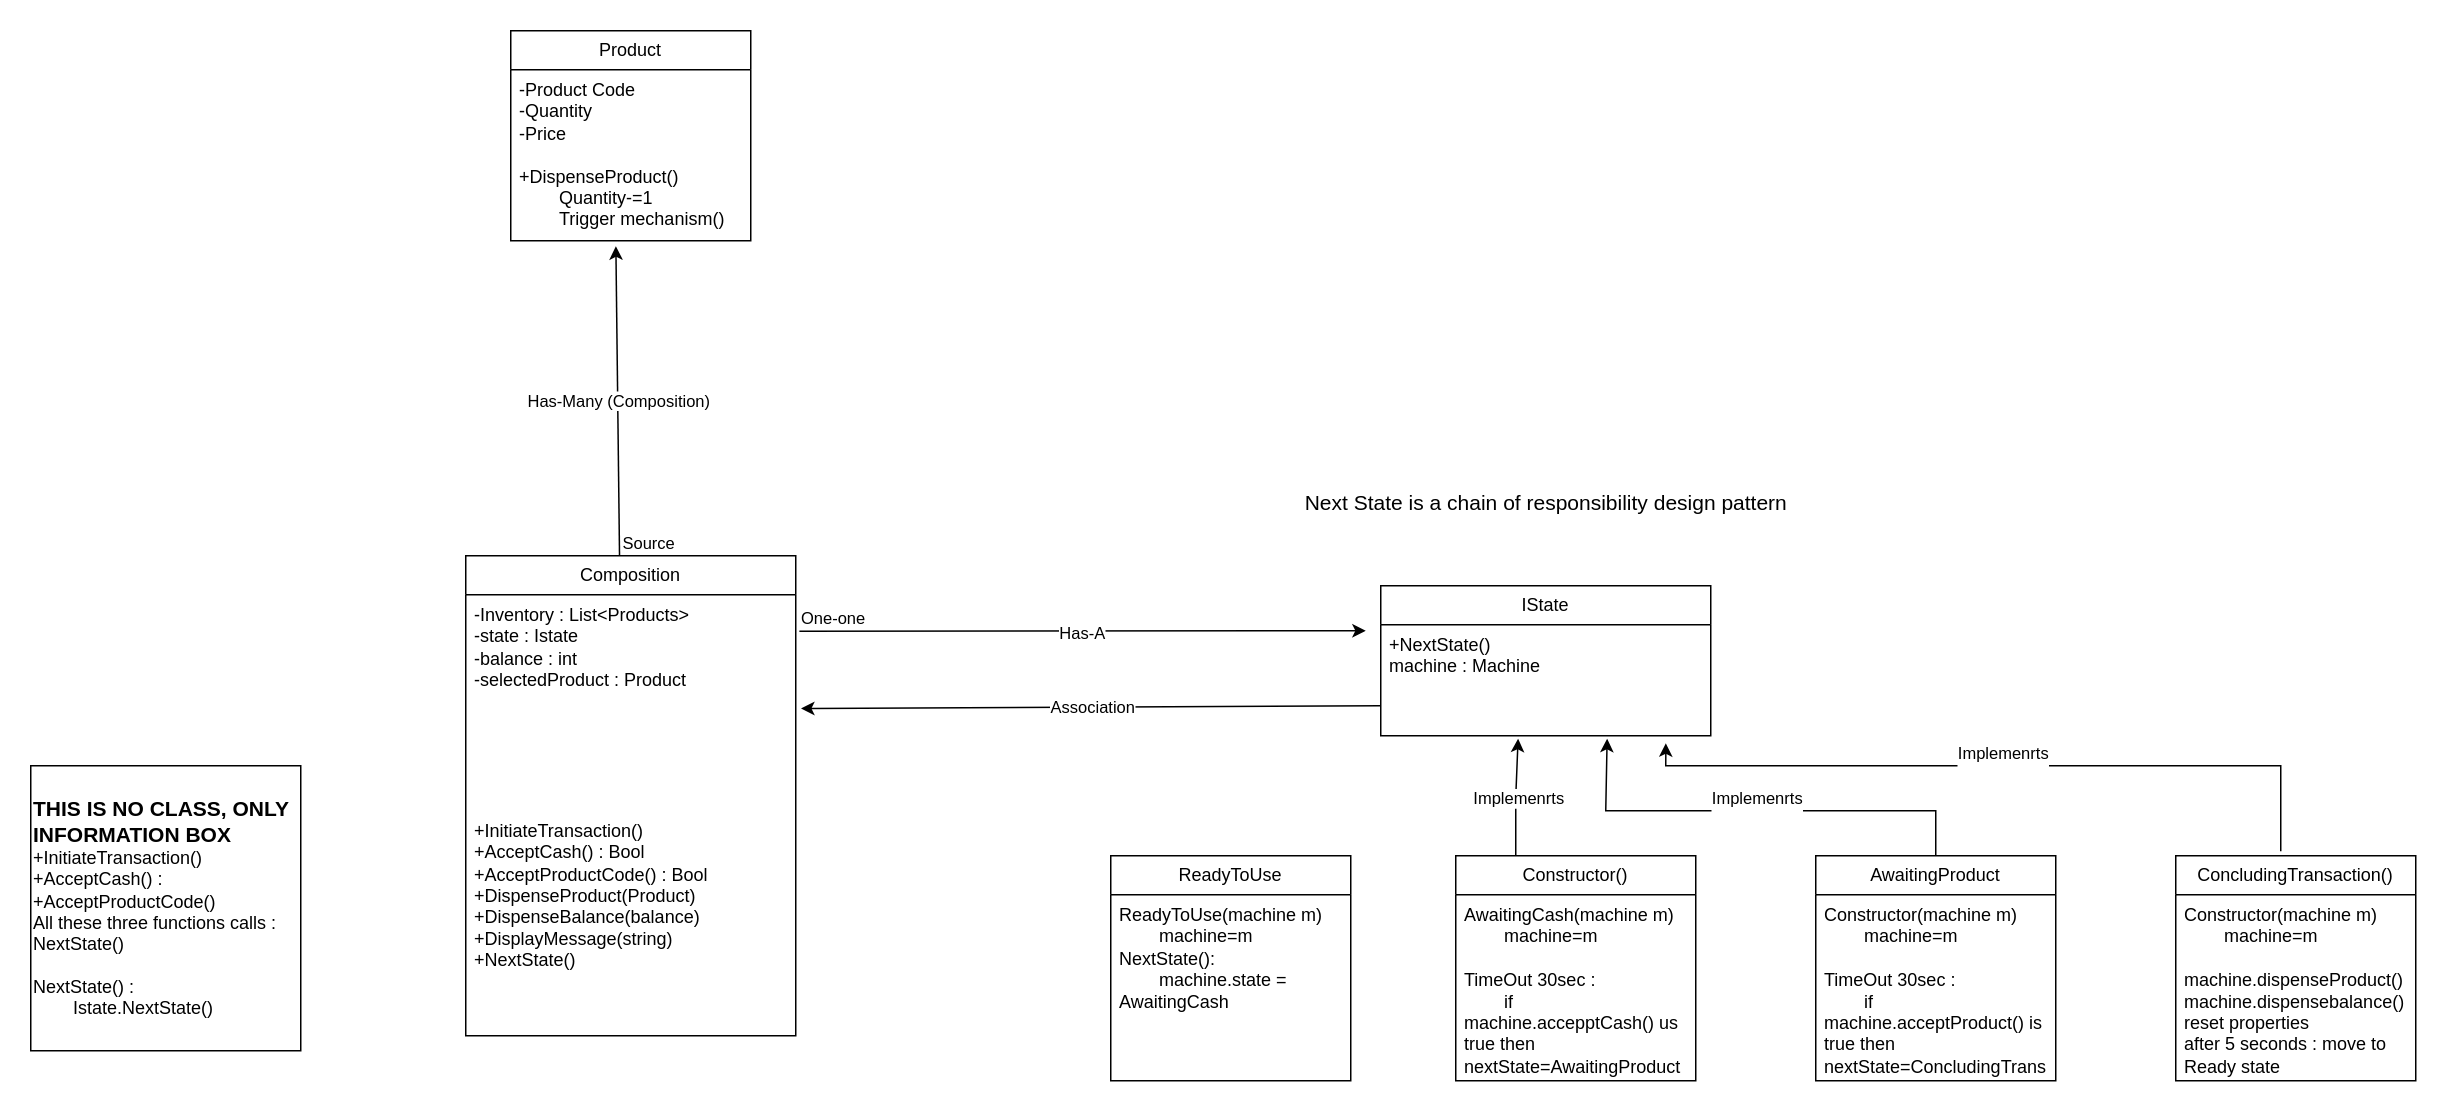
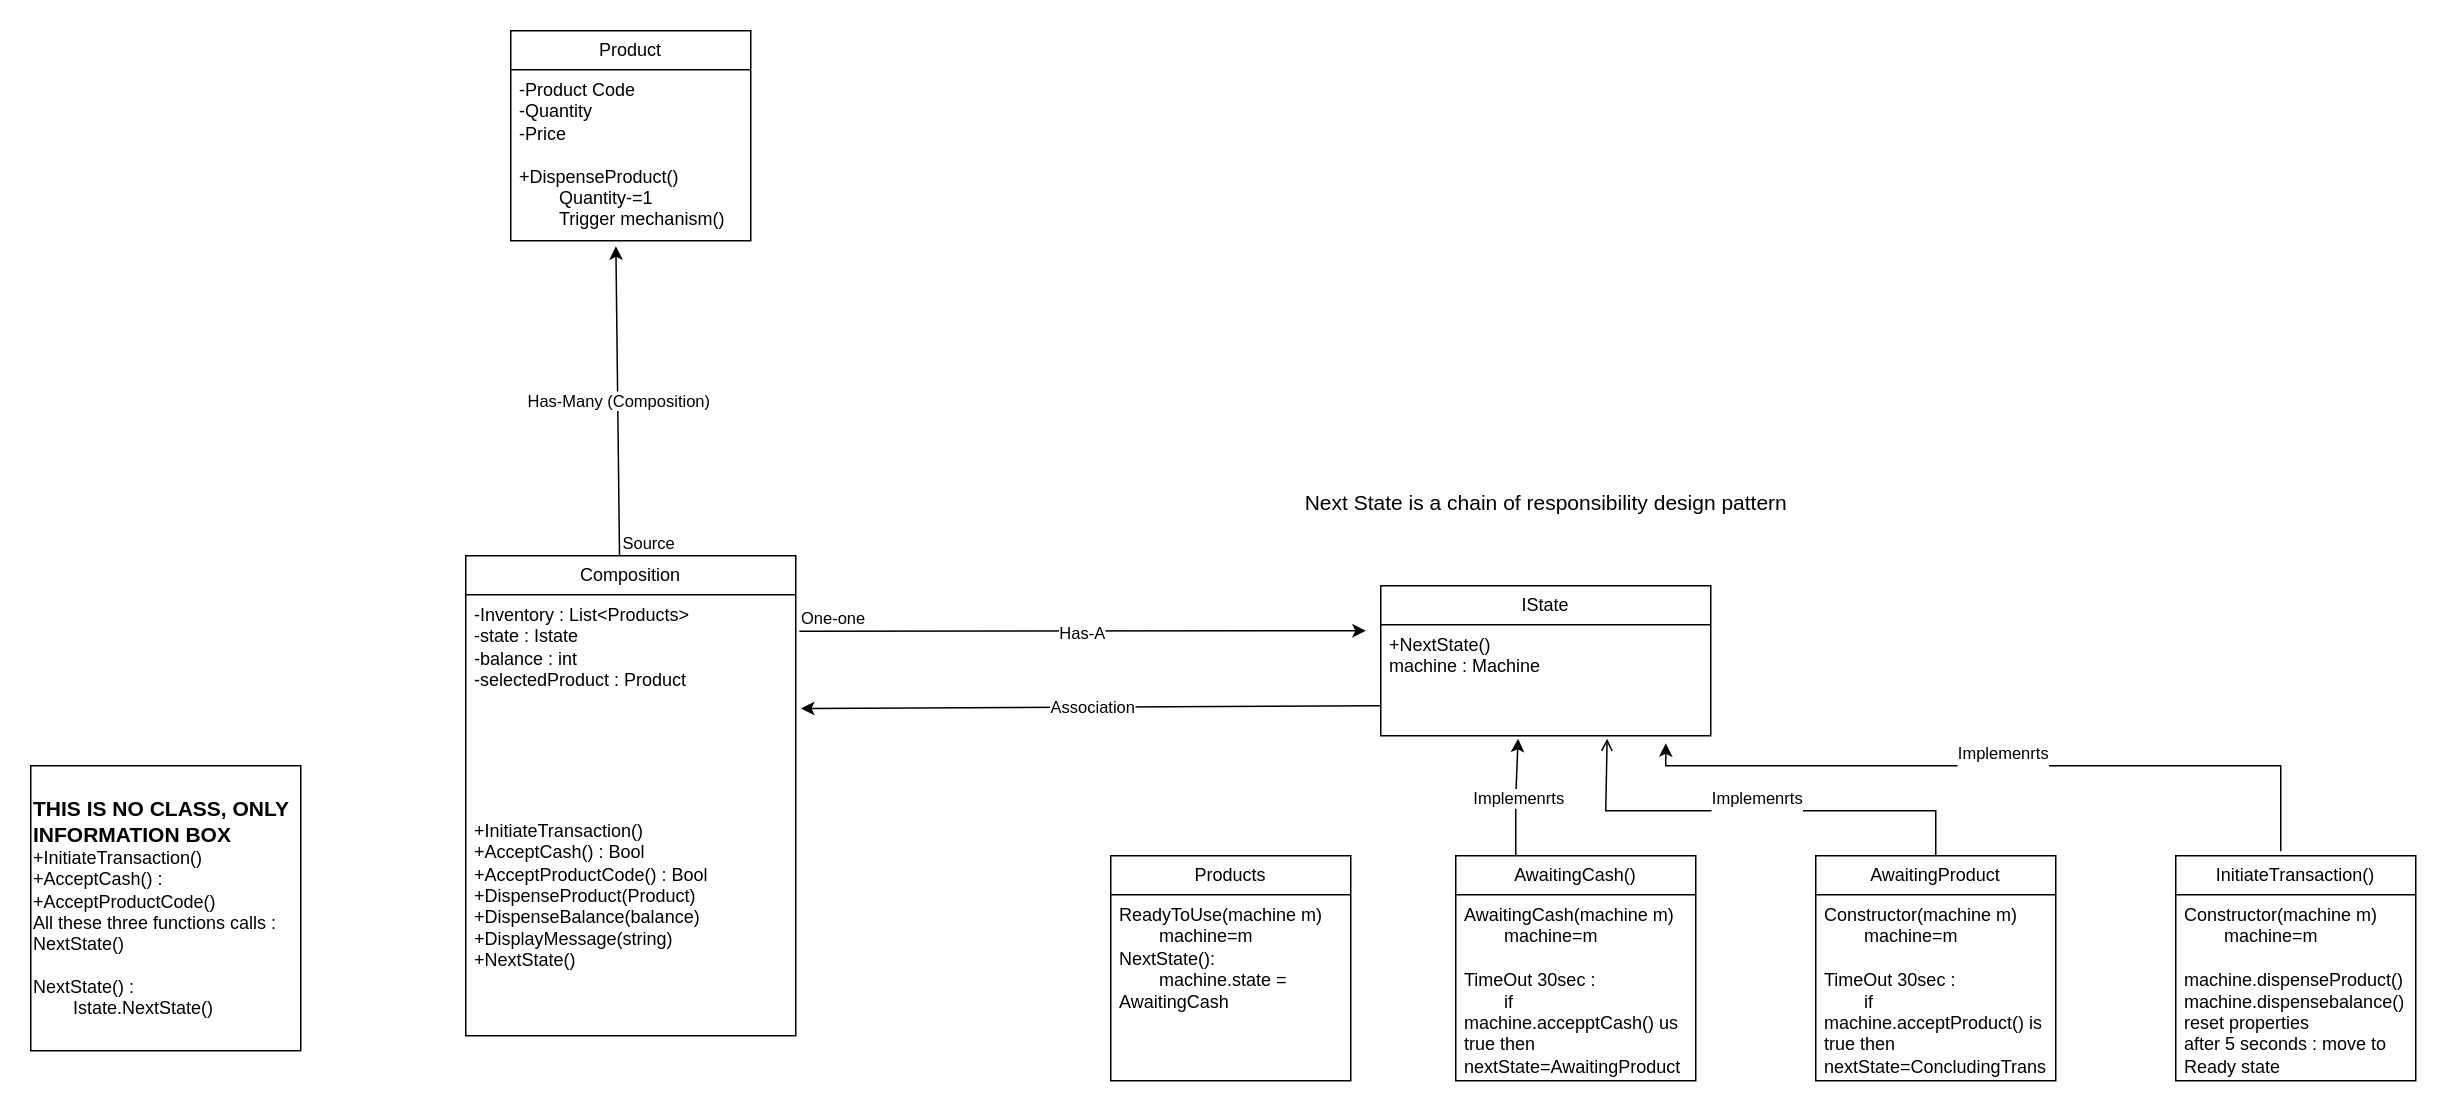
(1607, 750) -> (1607, 748)
(1231, 875) -> (1231, 875)
(1576, 875) -> (1576, 875)
(2296, 875) -> (2296, 875)
